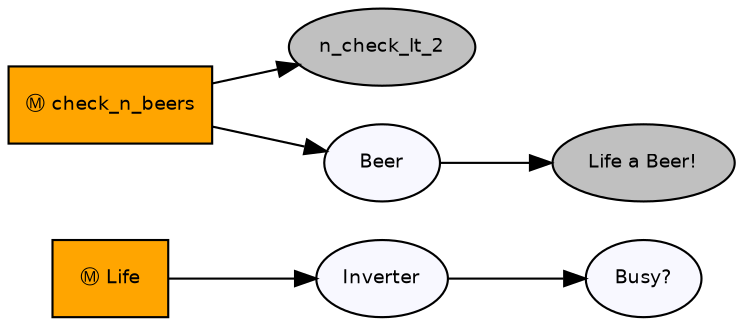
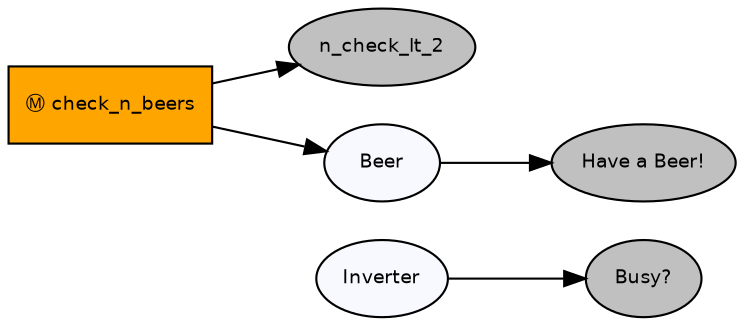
(644, 163) -> (644, 163)
(110, 279) -> none
(644, 279) -> (644, 279)
